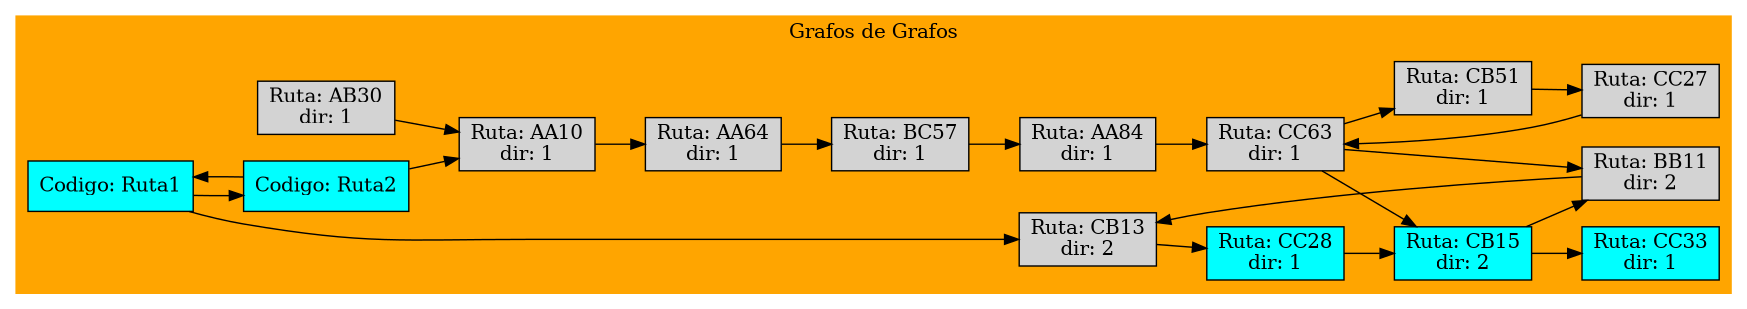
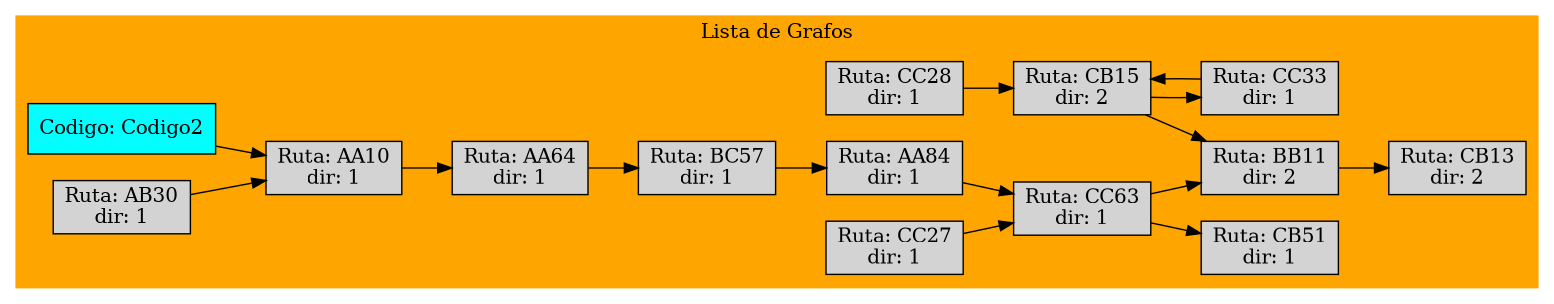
(874, 33) -> (777, 33)
(1549, 89) -> none
(111, 186) -> none
(326, 186) -> (122, 129)
(1373, 201) -> (1183, 79)
(1174, 246) -> none
(1275, 253) -> (895, 88)
(1463, 253) -> (1082, 88)
(1651, 253) -> (1270, 88)
